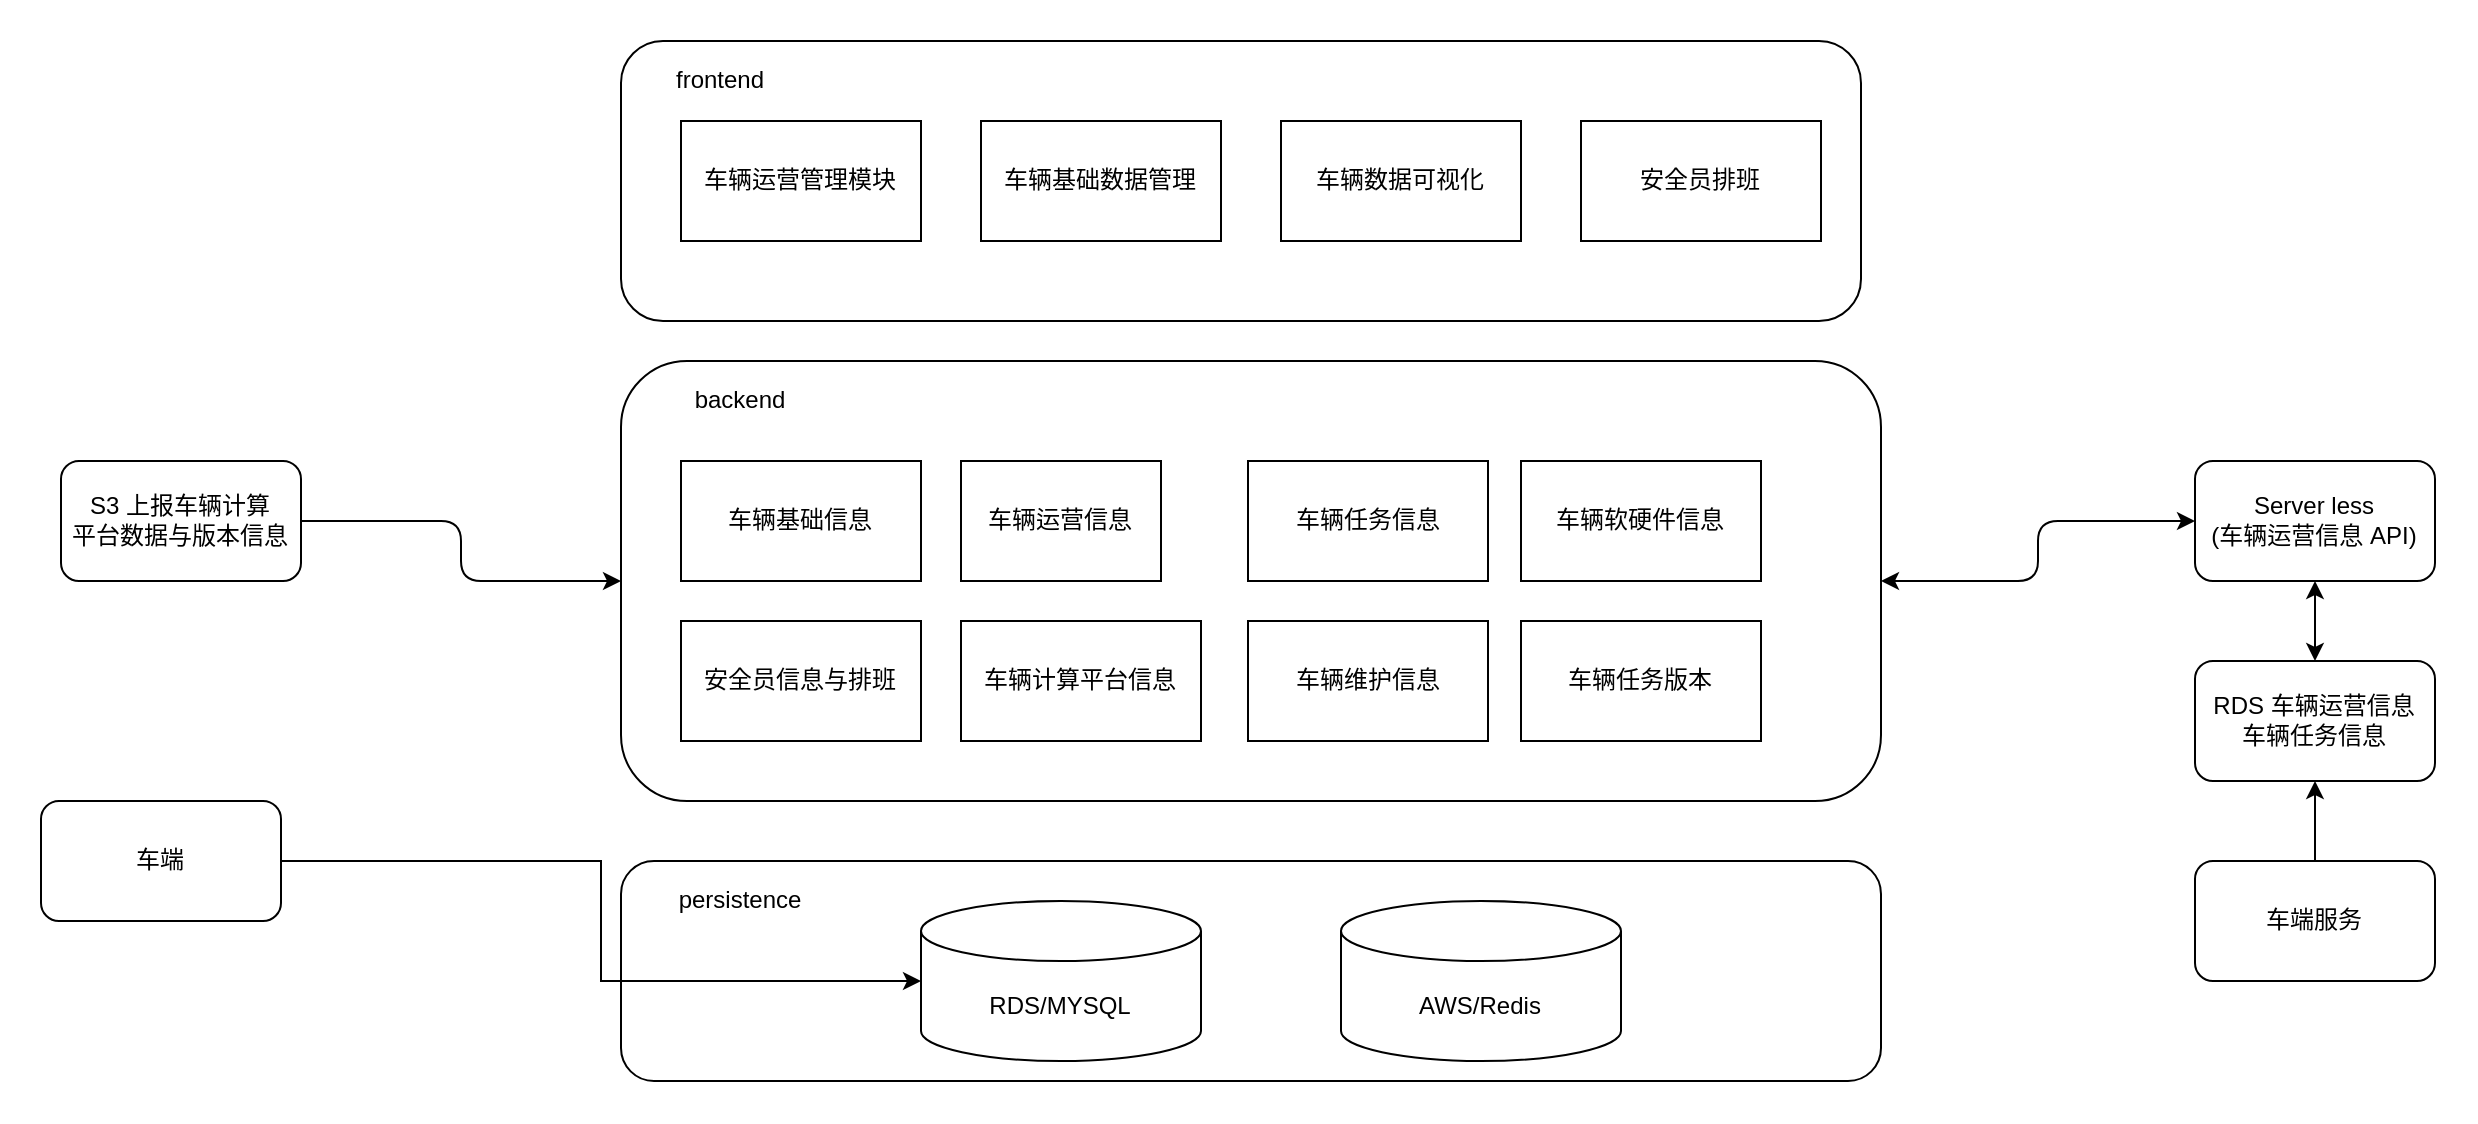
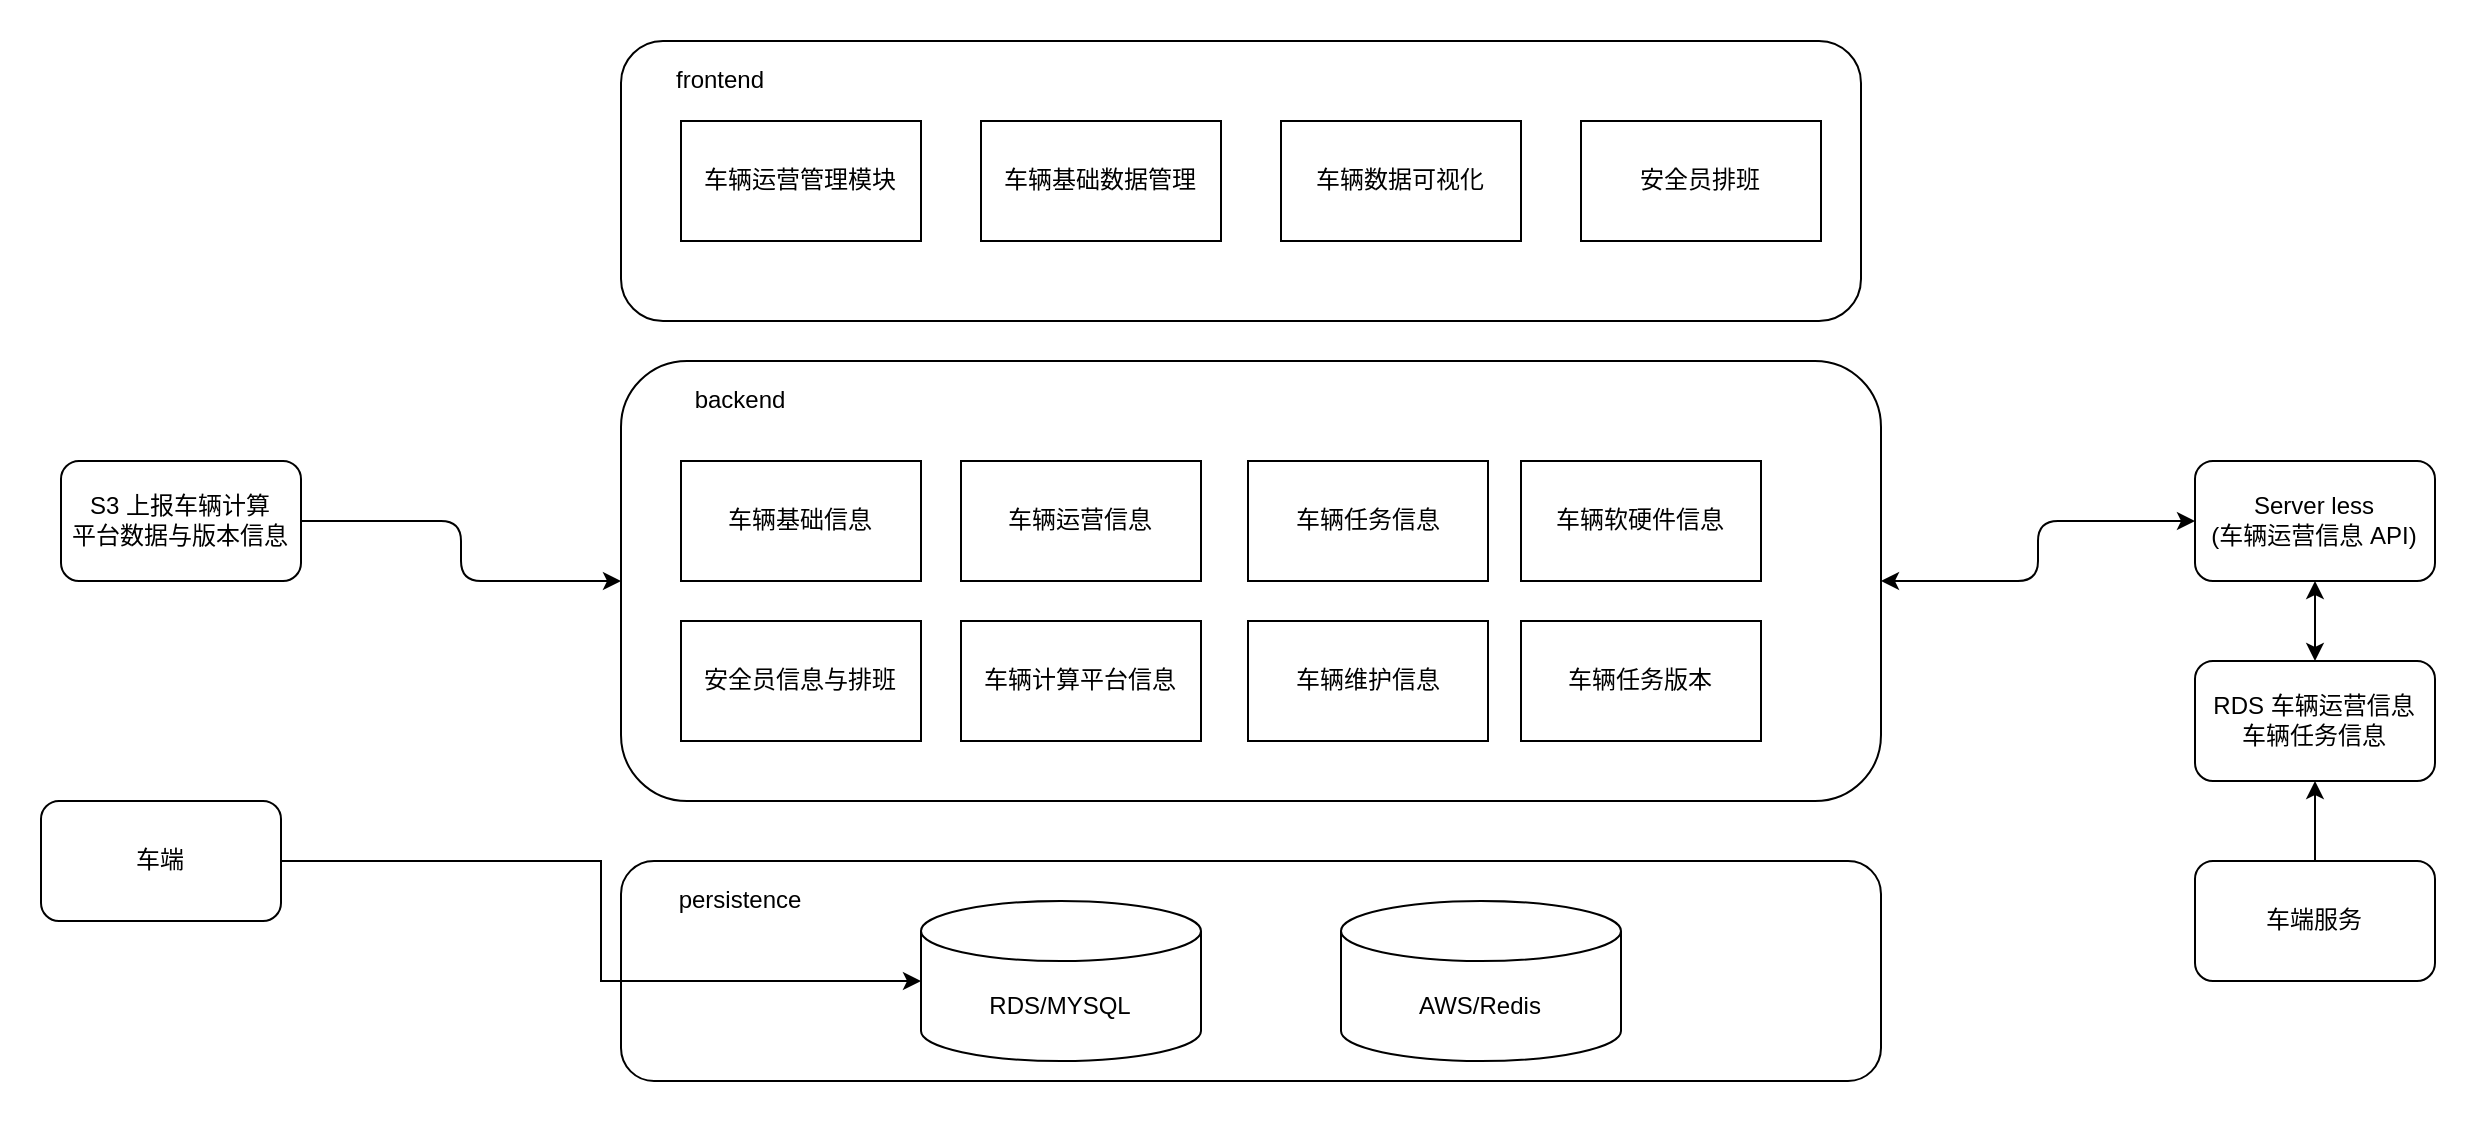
(1061, 521) -> (1081, 521)
